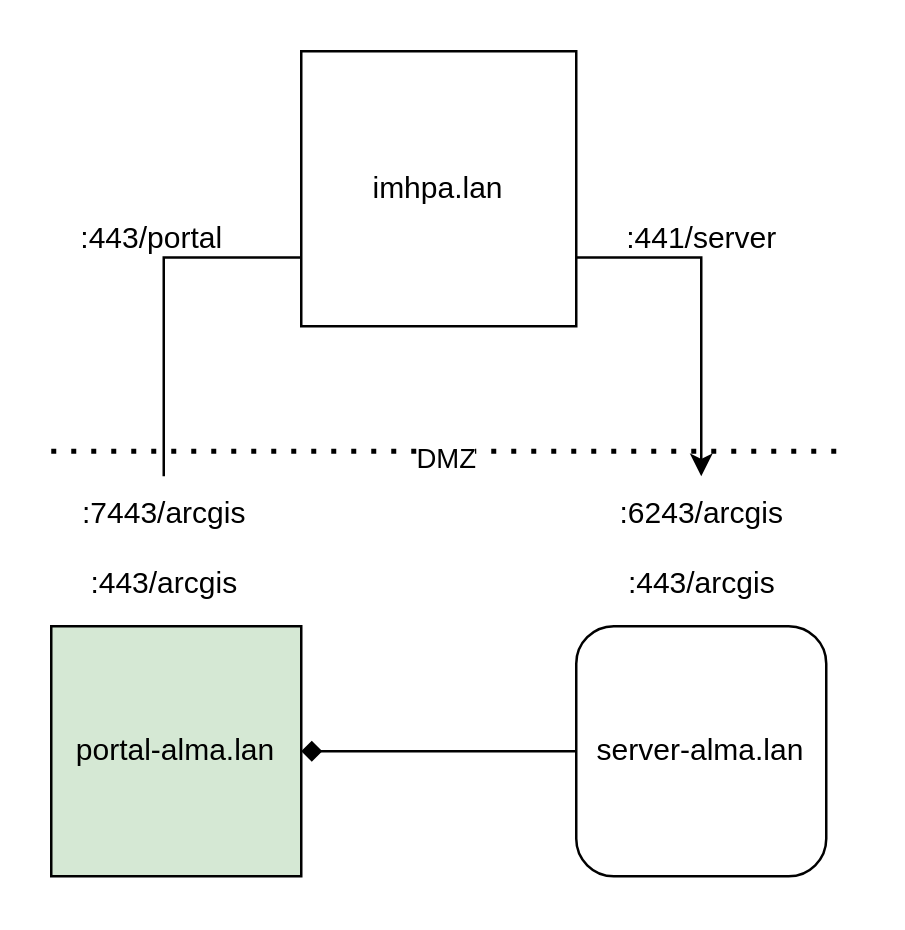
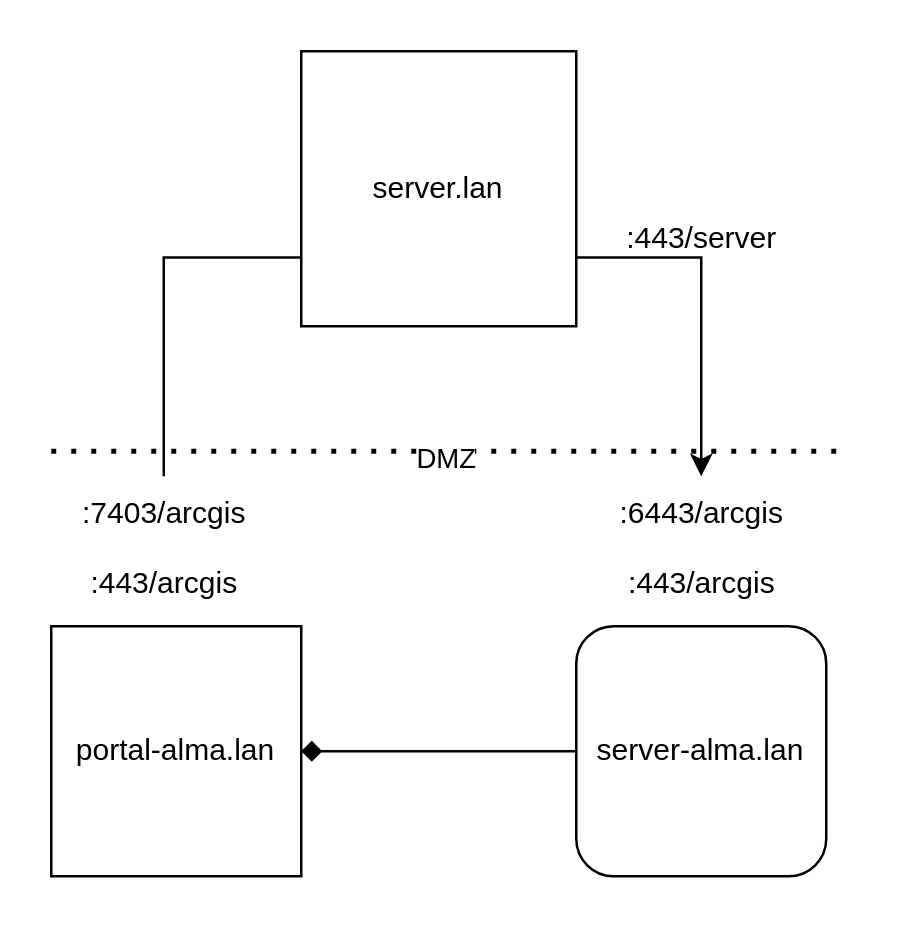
(439, 189) -> (439, 189)
(151, 239) -> none
(703, 239) -> (703, 239)
(165, 514) -> (165, 514)
(703, 514) -> (703, 514)
(176, 751) -> (176, 751)
